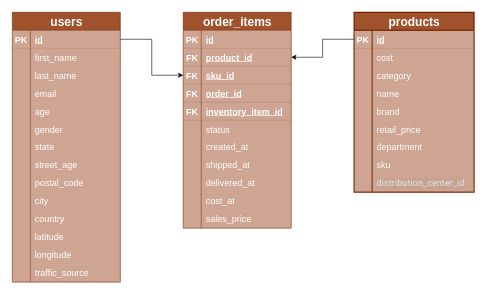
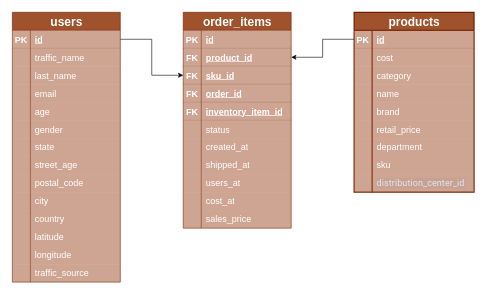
(59, 57) -> (64, 57)
(234, 183) -> (226, 183)
